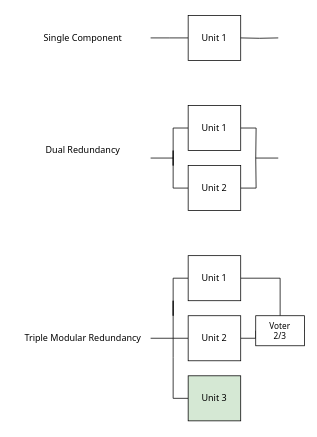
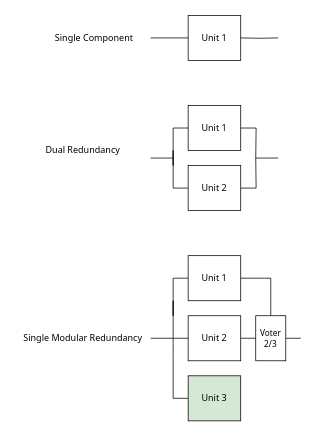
(83, 38) -> (94, 38)
(280, 330) -> (270, 338)
(83, 338) -> (83, 338)
